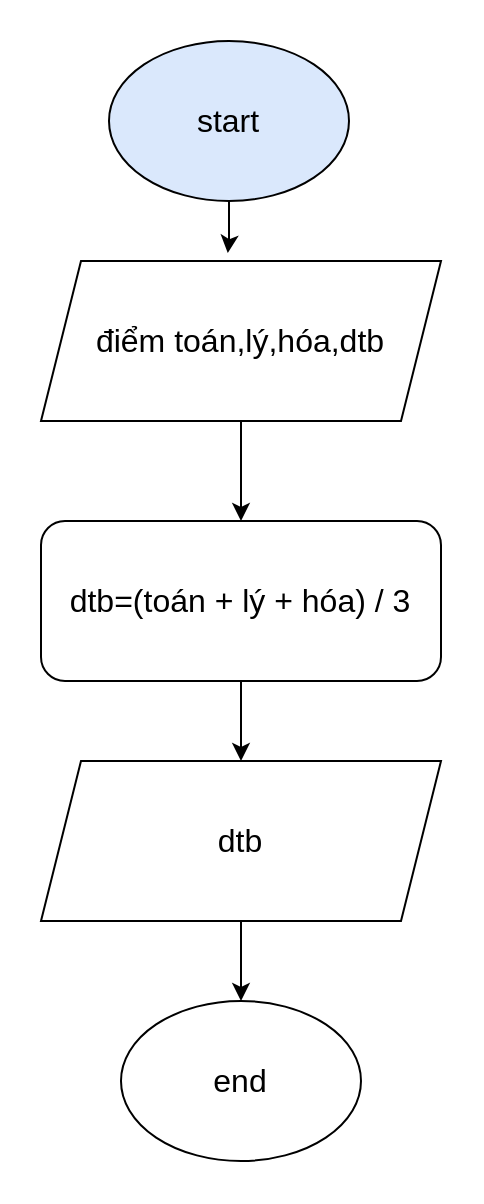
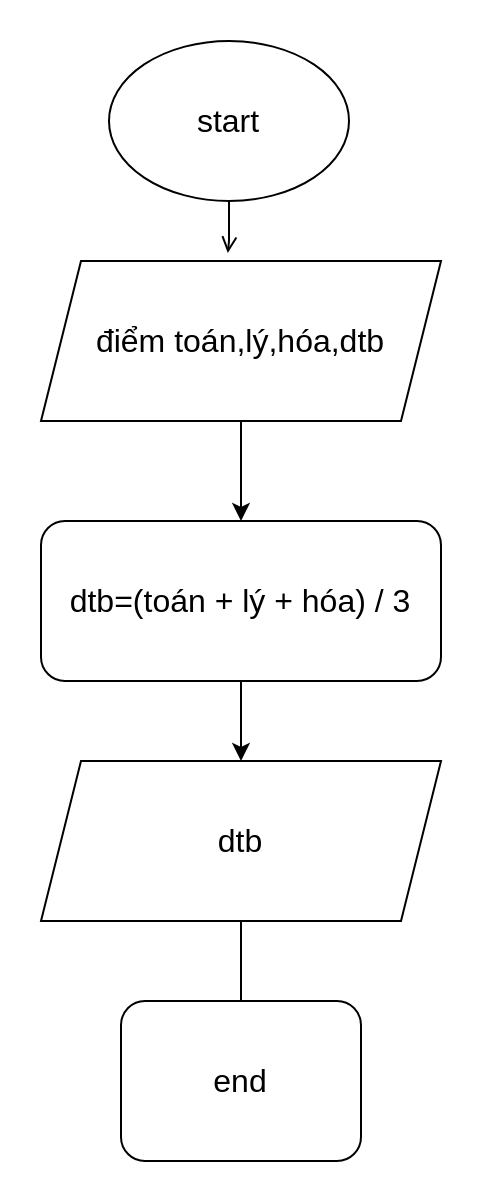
(229, 121) -> (229, 121)
(229, 239) -> (229, 241)
(241, 986) -> (241, 991)
(241, 1081) -> (241, 1081)
